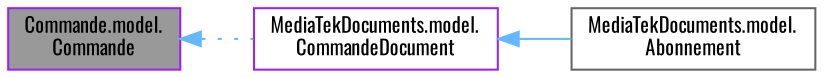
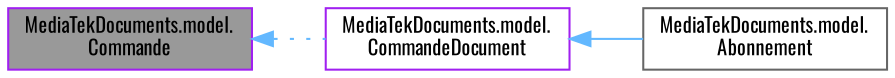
(94, 39) -> (130, 39)
